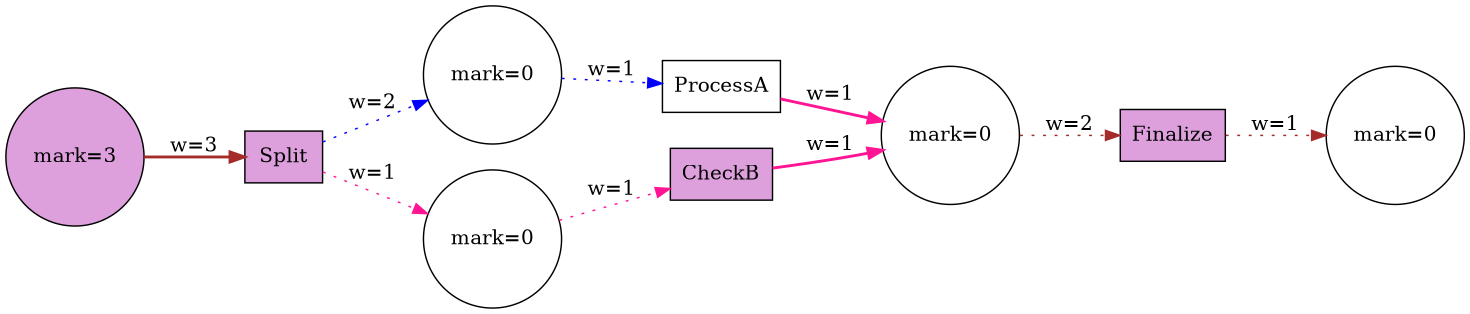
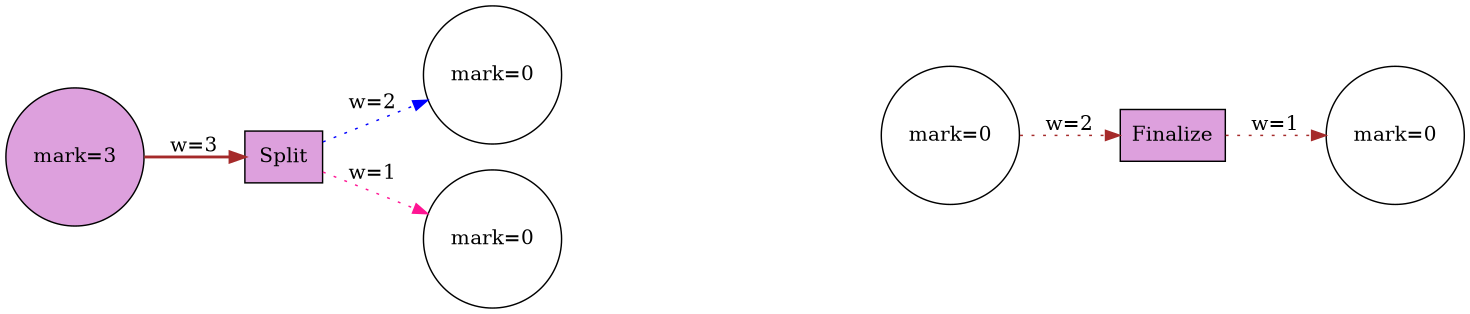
(721, 86) -> none
(721, 174) -> none
